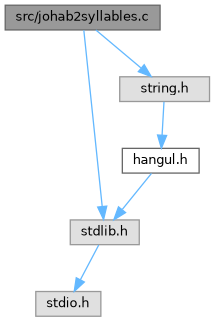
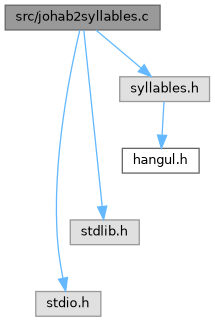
(165, 89) -> (165, 89)
(137, 191) -> none
(90, 262) -> (59, 153)
